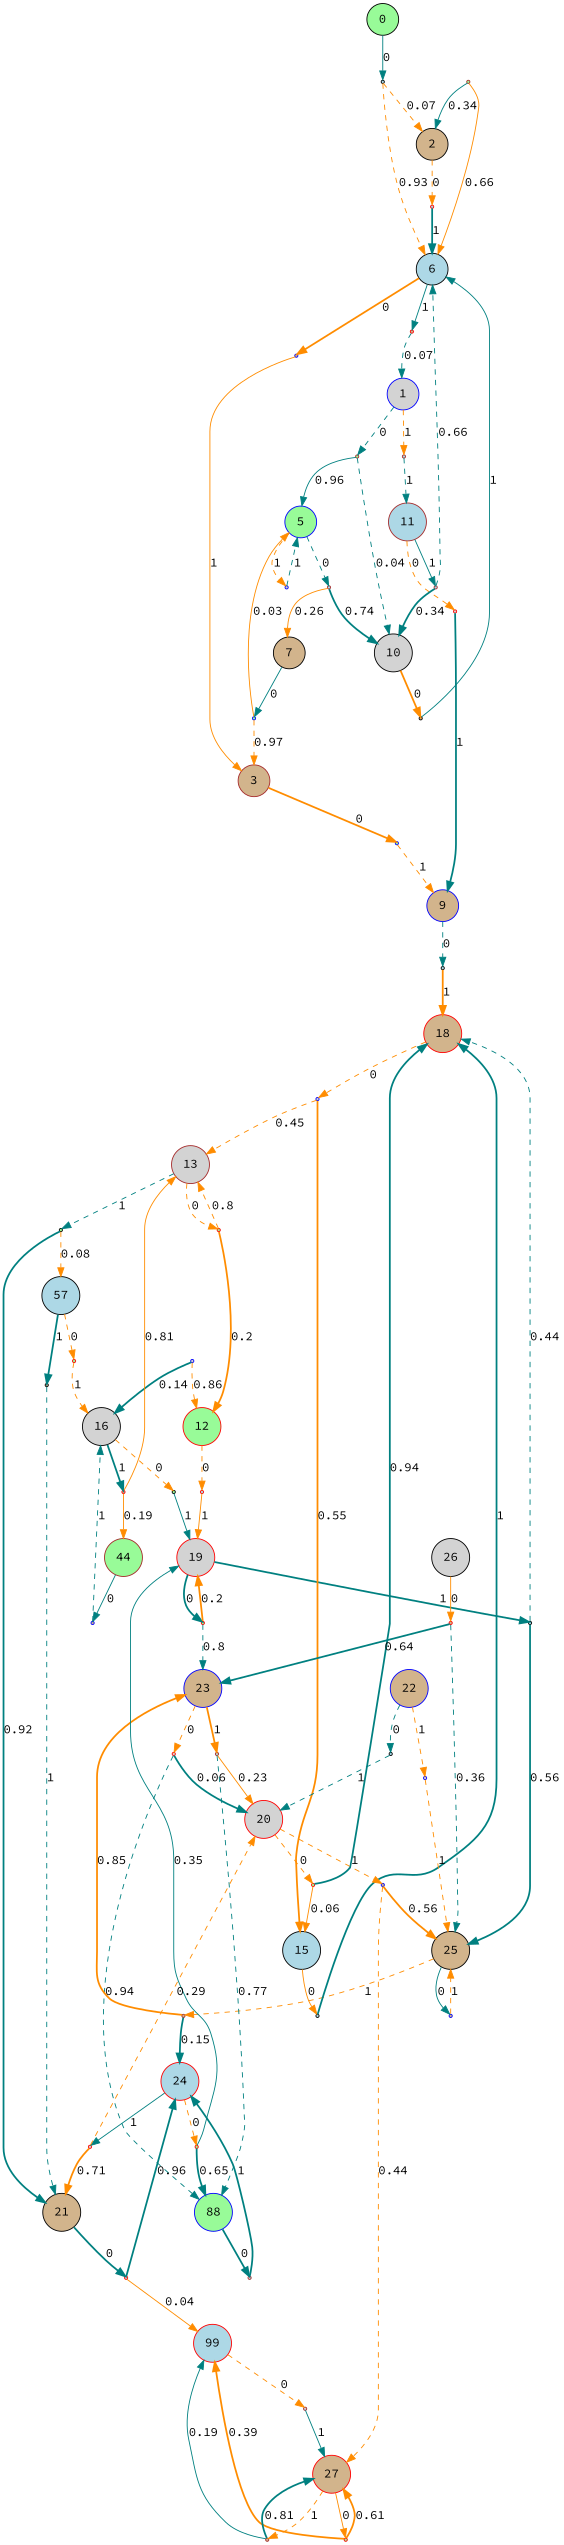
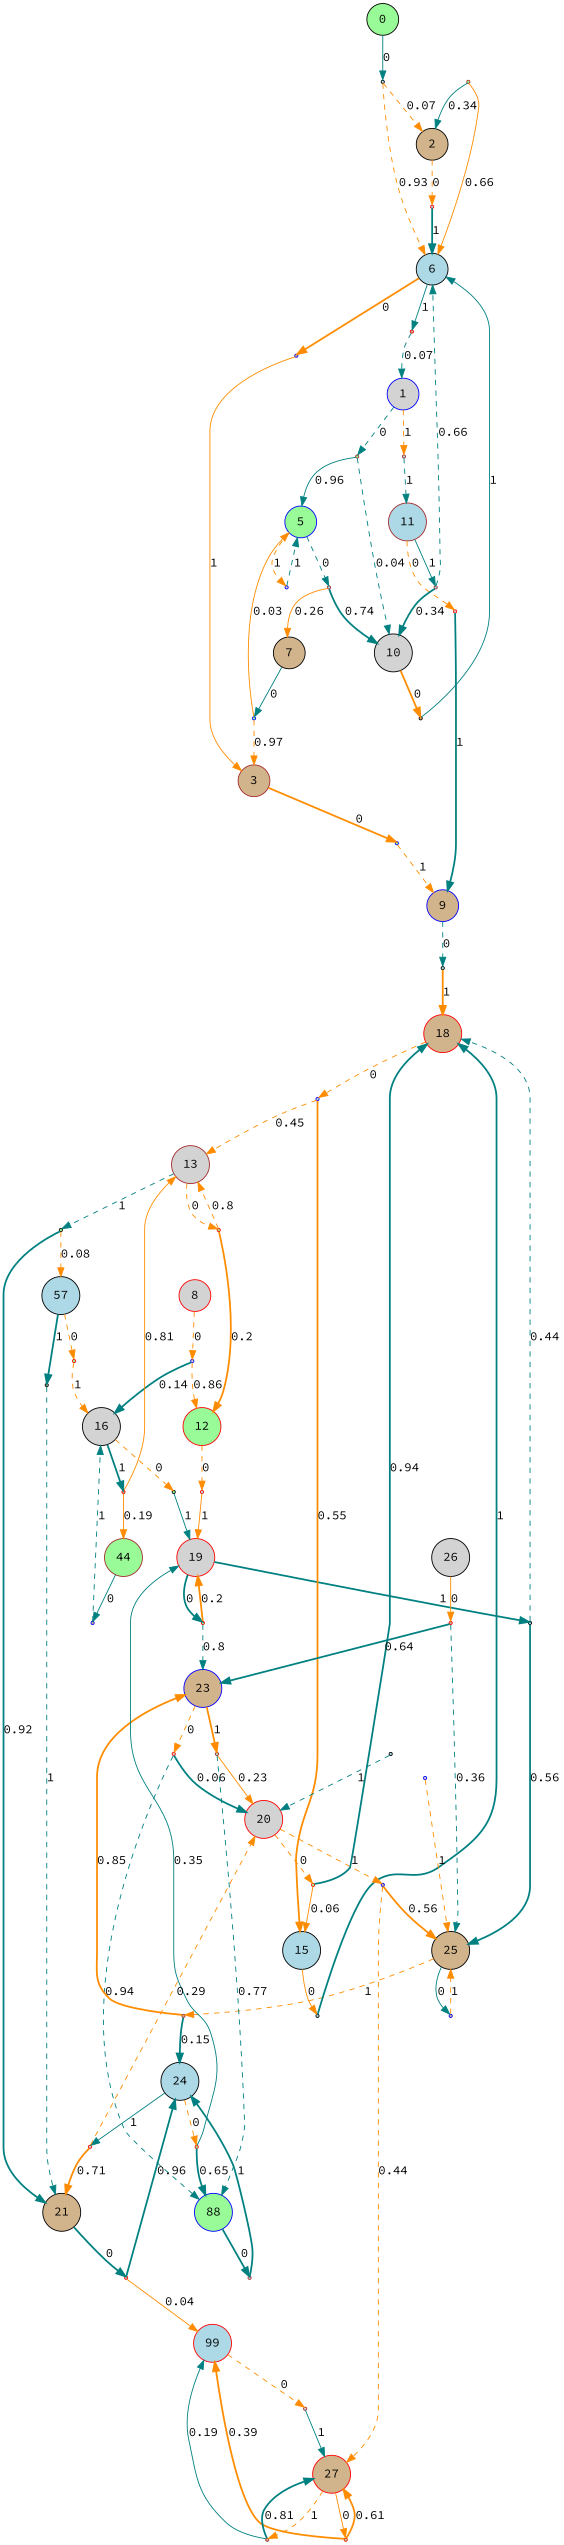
none -> (195, 1296)
(409, 1688) -> none
(180, 2081) -> (180, 2081)
